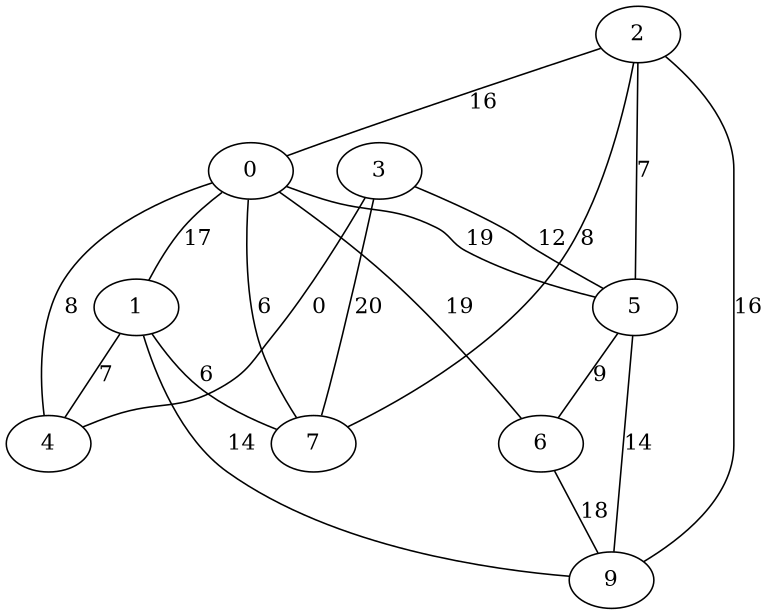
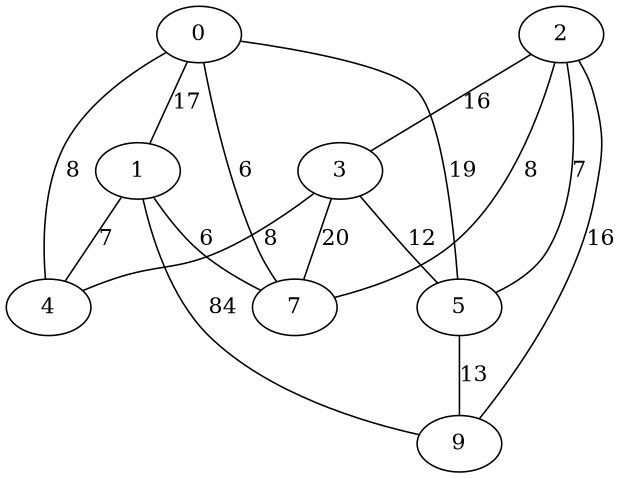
(443, 101) -> (451, 103)
(320, 307) -> (271, 239)
(242, 444) -> (223, 307)
(541, 444) -> none
(639, 444) -> (474, 376)
